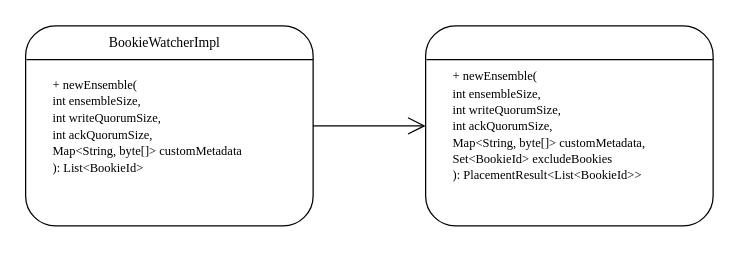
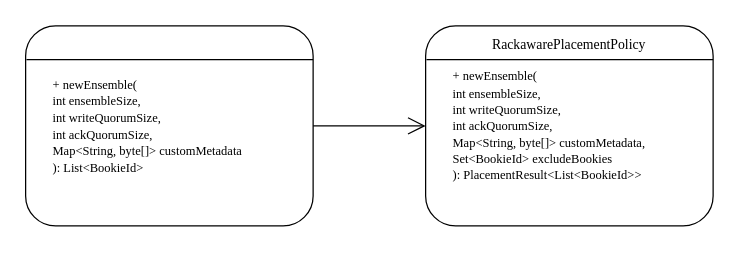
(169, 44) -> none
none -> (569, 44)
